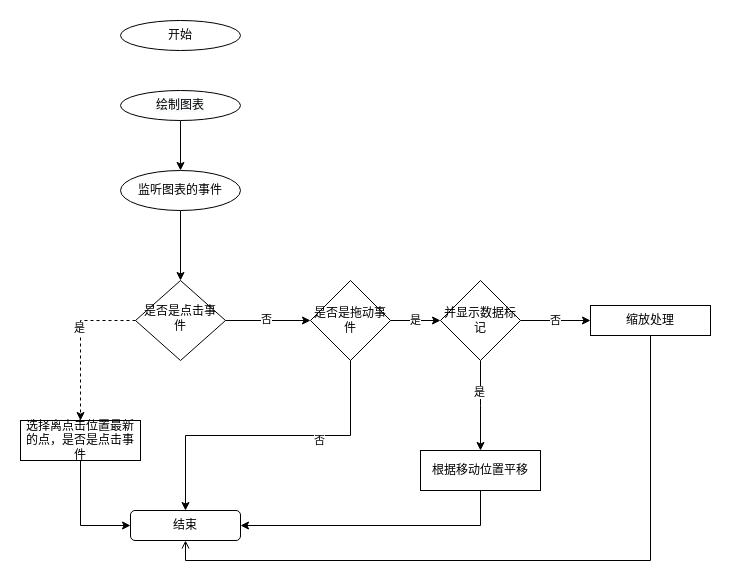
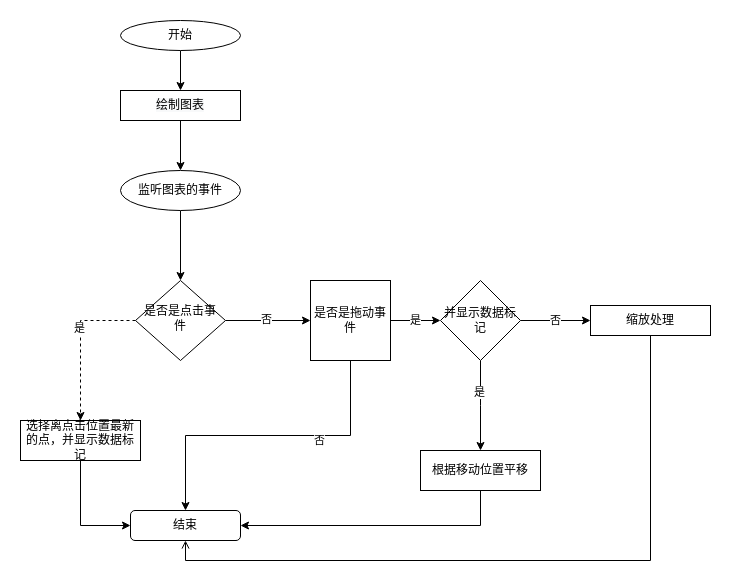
none -> (181, 67)
(181, 106) -> (181, 106)
(351, 321) -> (351, 321)
(81, 441) -> (81, 441)
